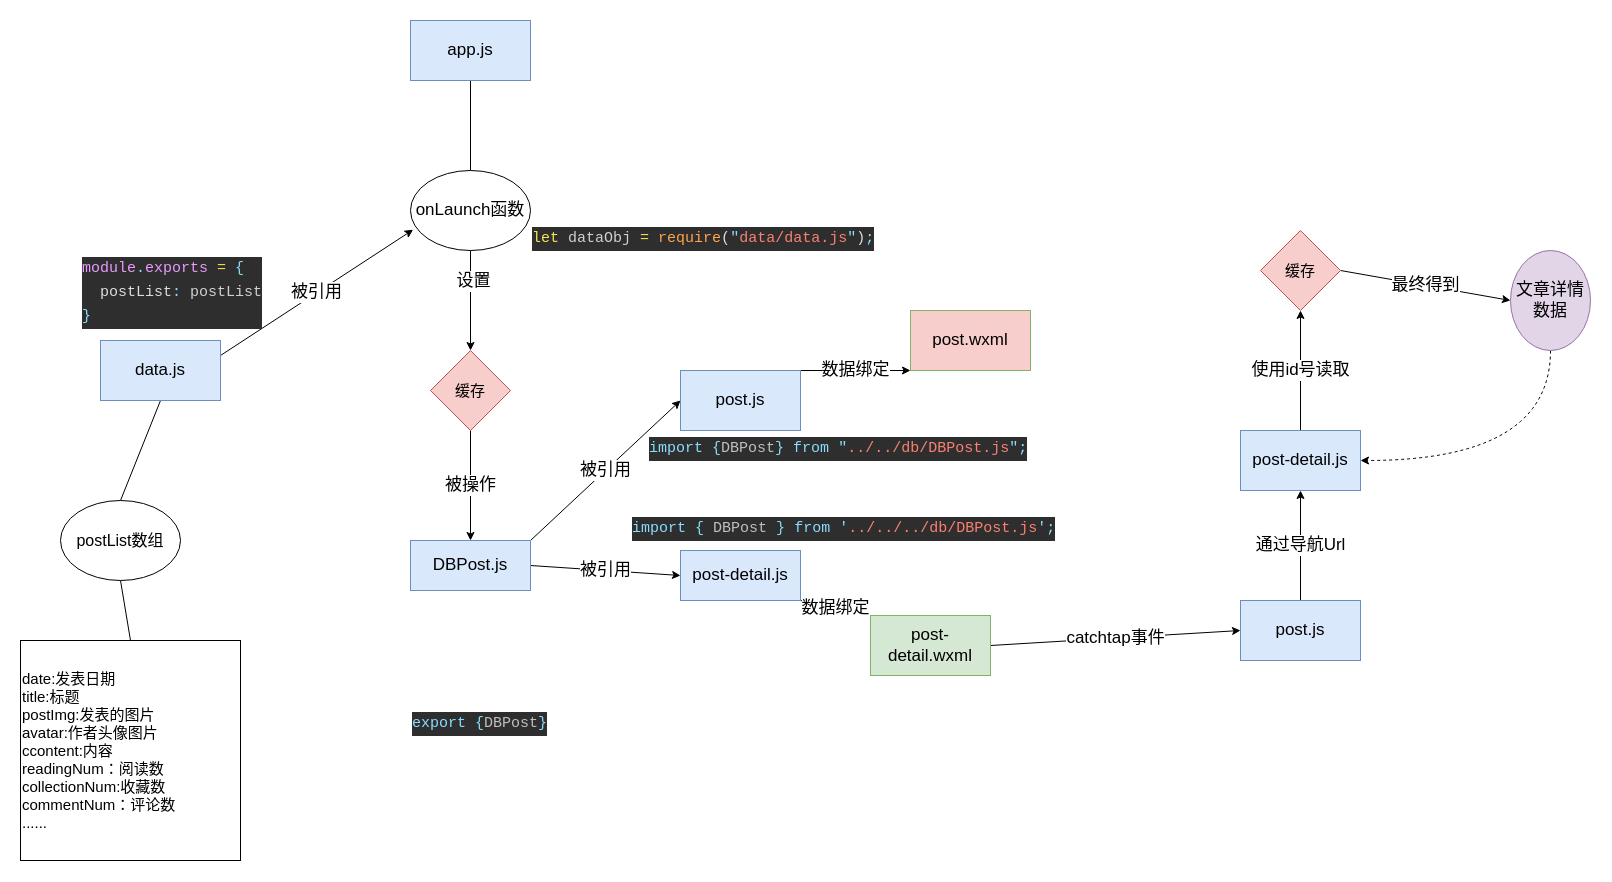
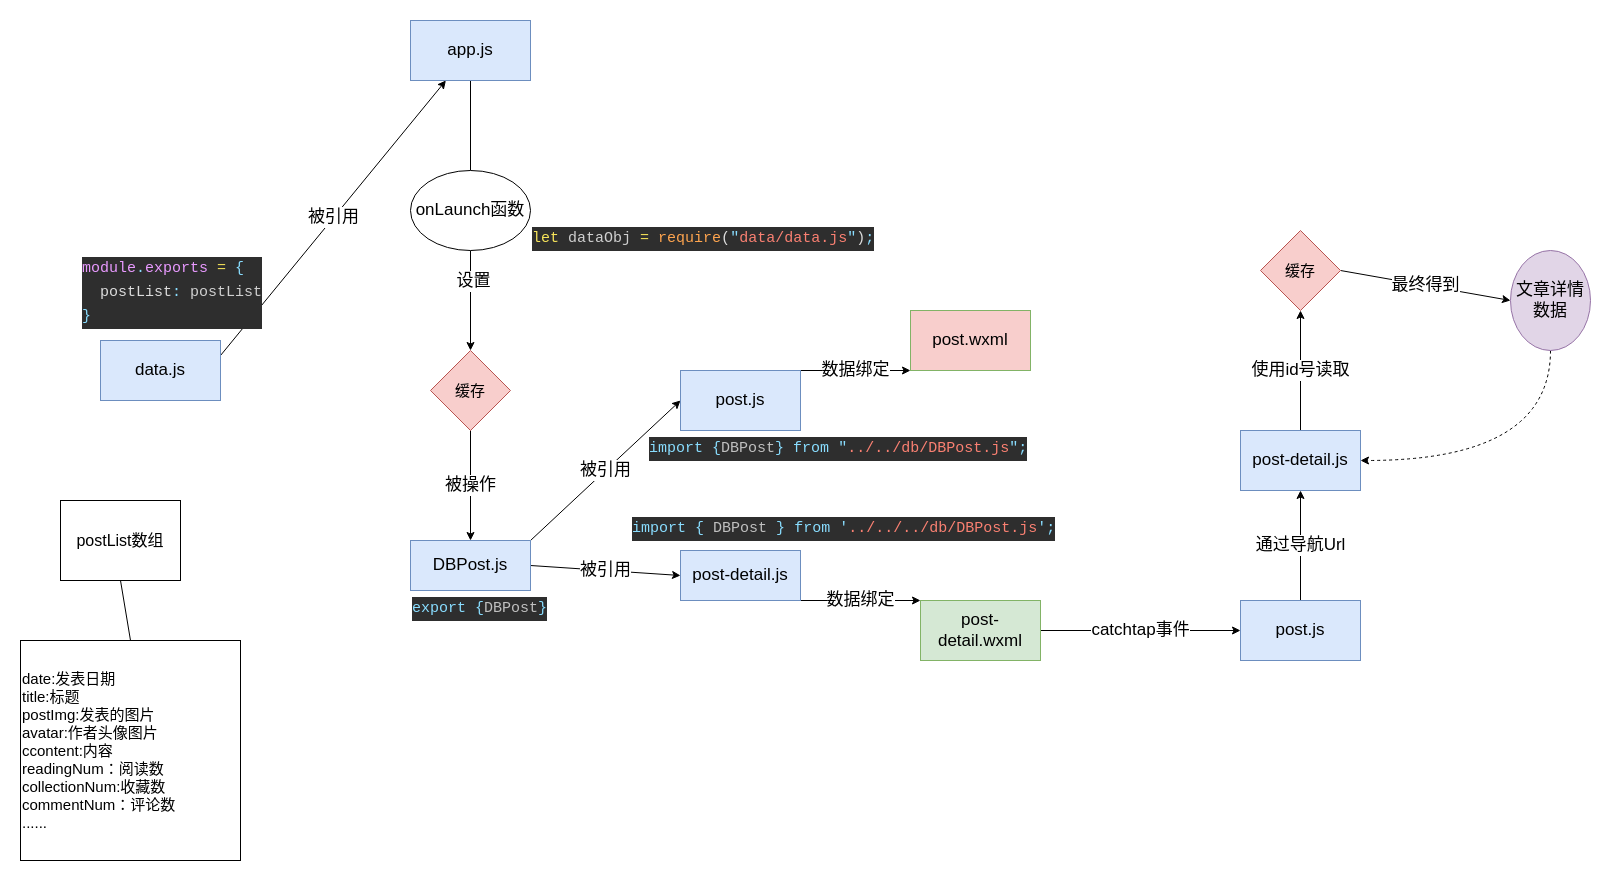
(314, 295) -> (351, 196)
(141, 450) -> none
(121, 541) -> (121, 541)
(931, 646) -> (981, 631)
(486, 726) -> (486, 611)
